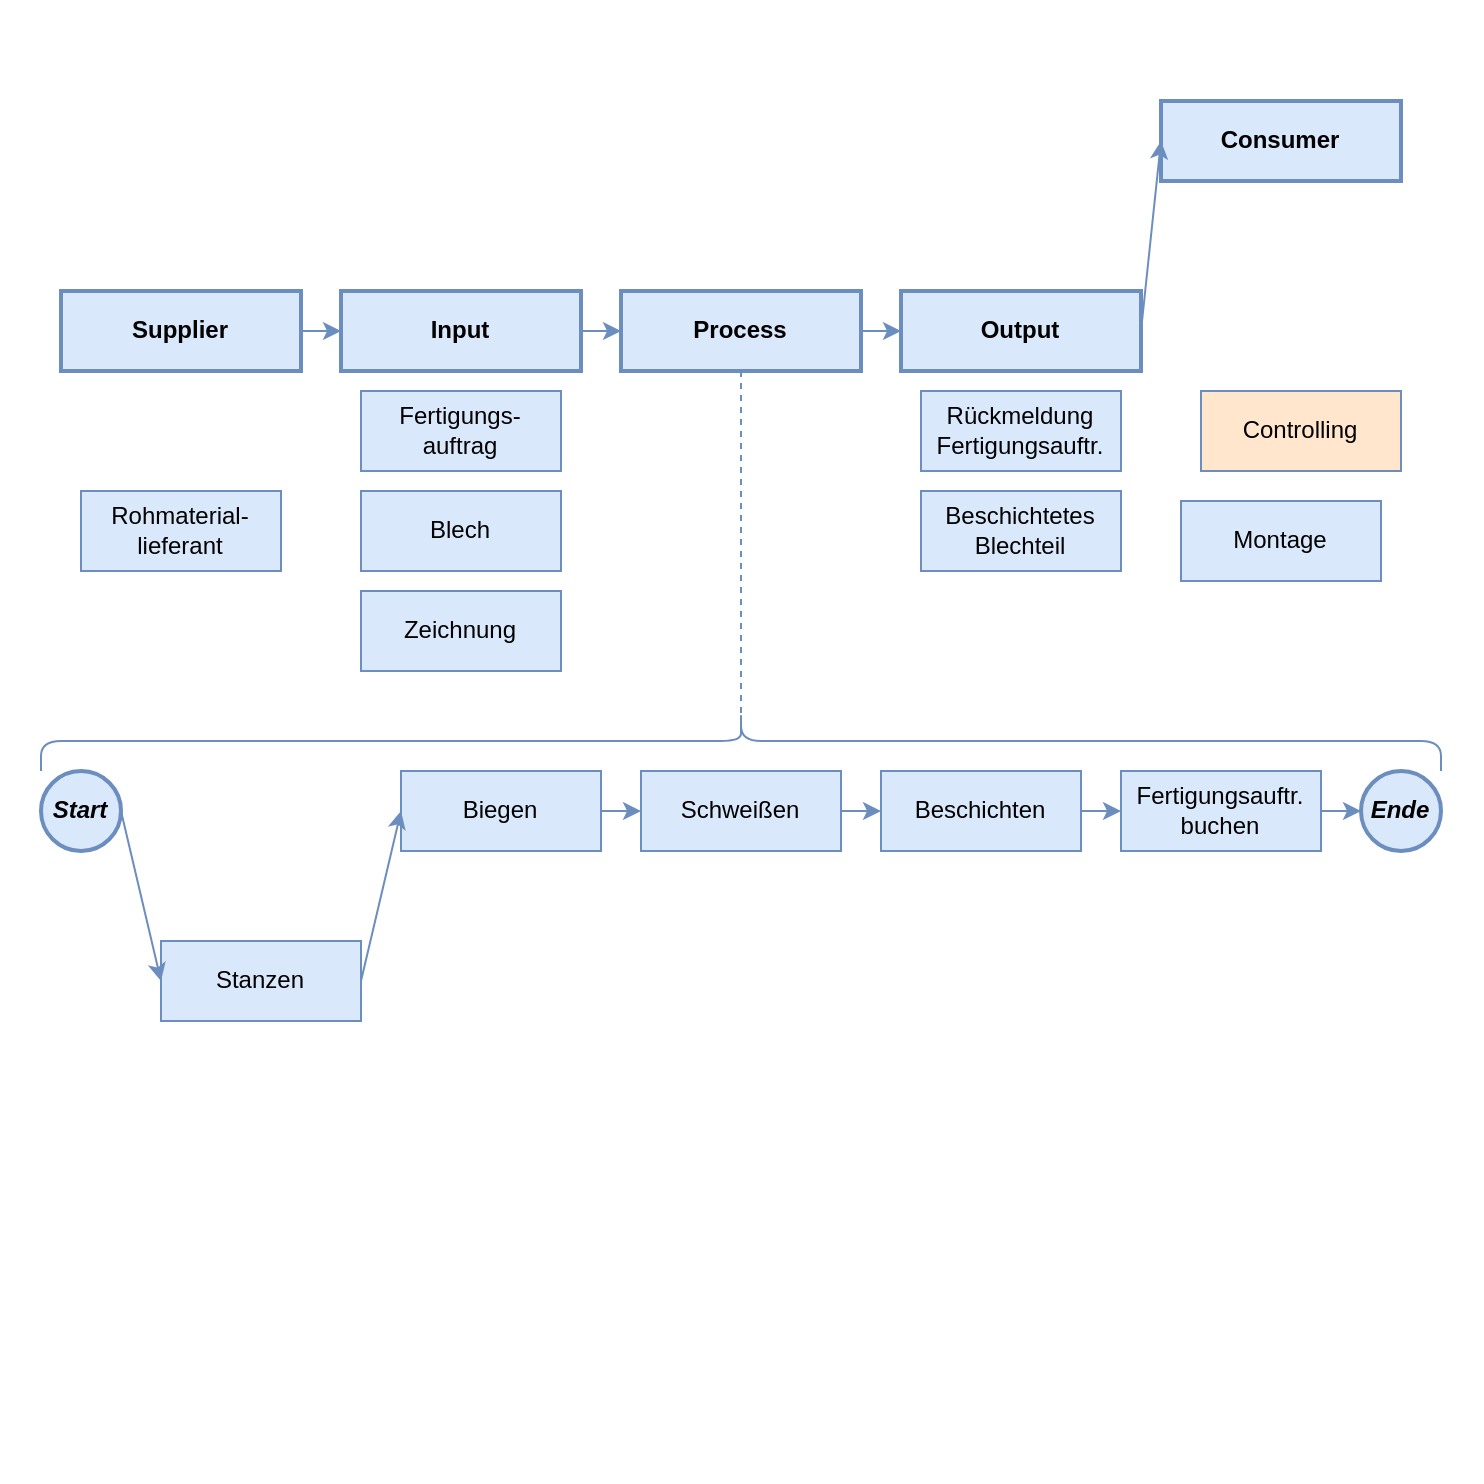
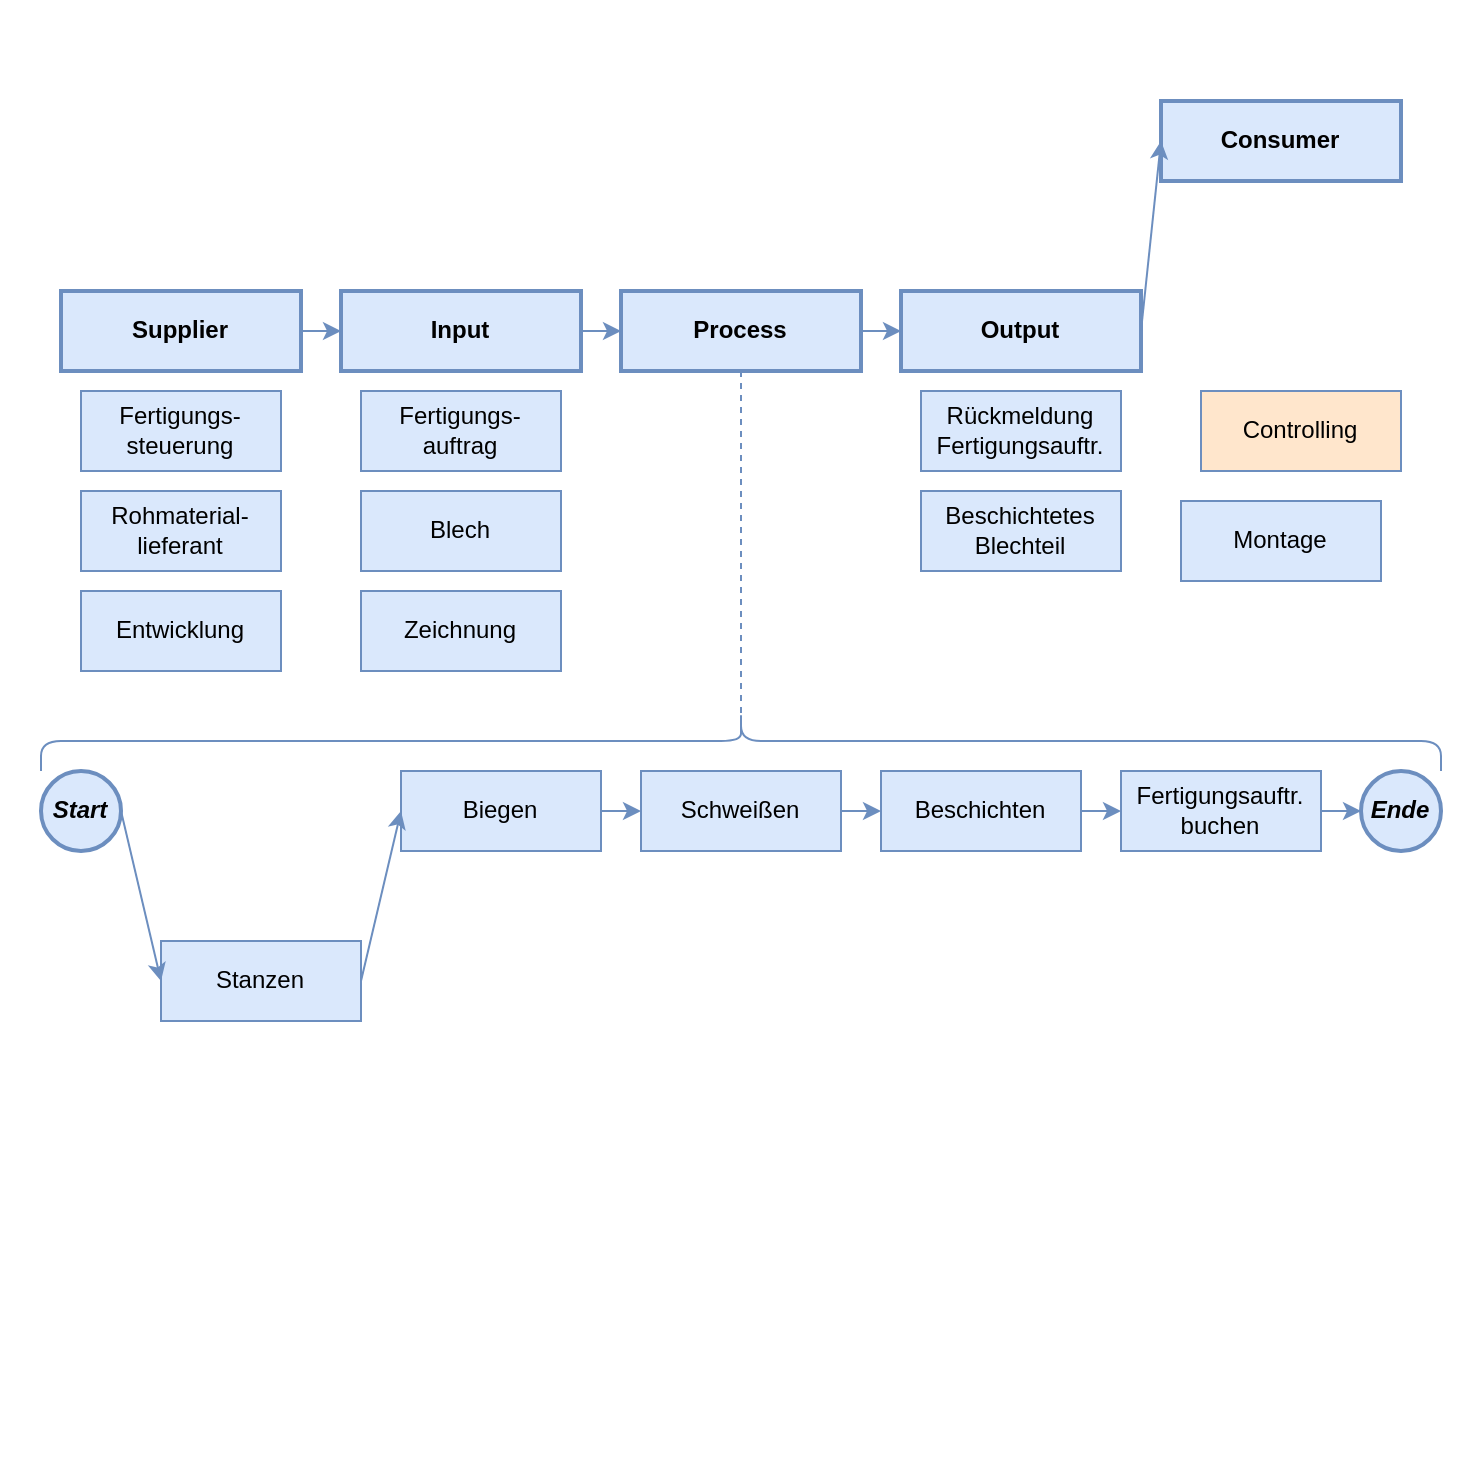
none -> (181, 431)
none -> (181, 631)
